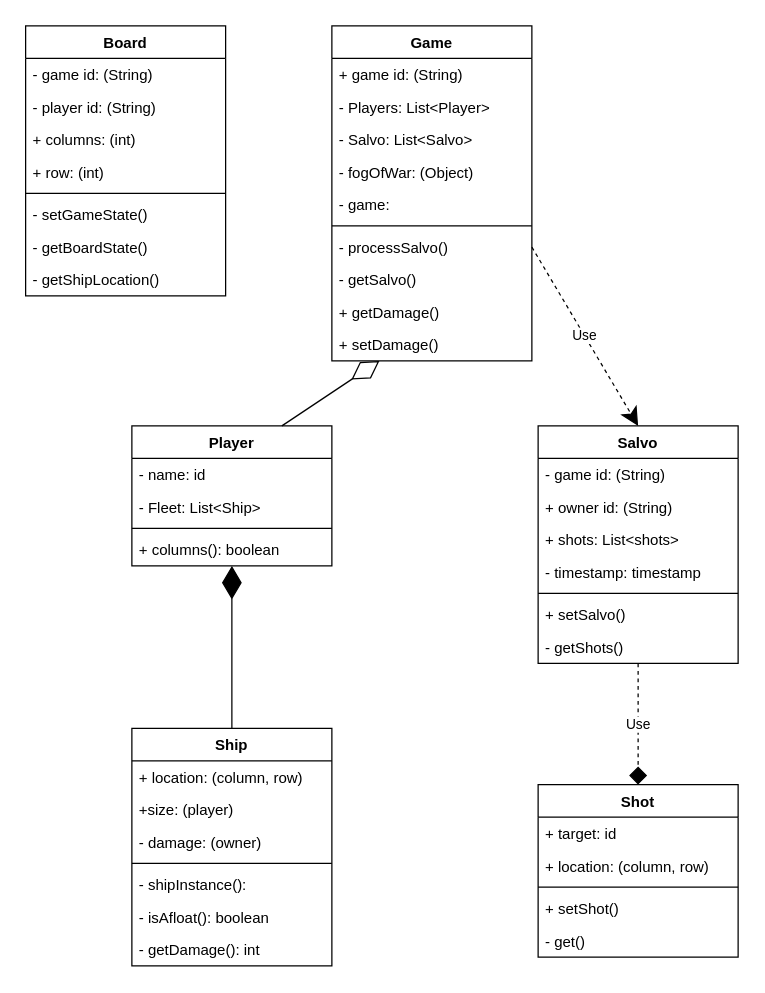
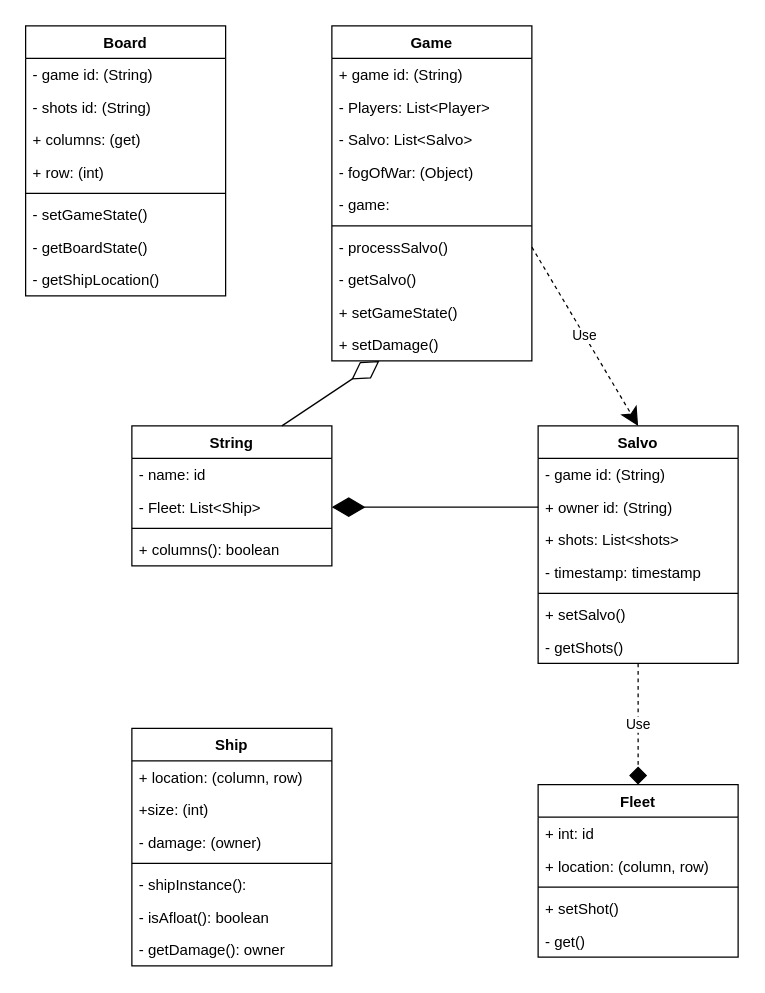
(108, 108) -> (105, 108)
(91, 141) -> (93, 141)
(392, 313) -> (405, 313)
(232, 443) -> (232, 443)
none -> (451, 507)
(232, 663) -> none
(638, 802) -> (638, 802)
(195, 811) -> (182, 811)
(588, 835) -> (574, 835)
(207, 951) -> (218, 951)
